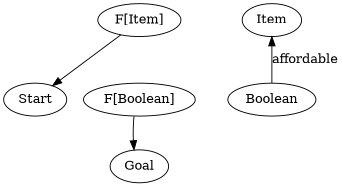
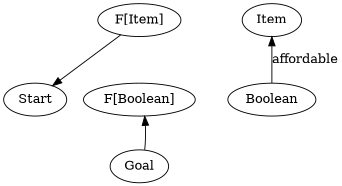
(133, 128) -> (145, 138)
